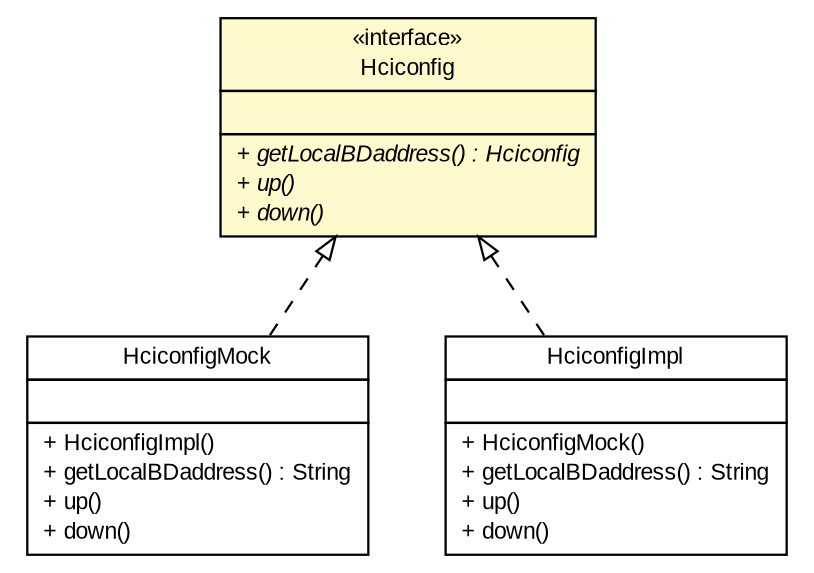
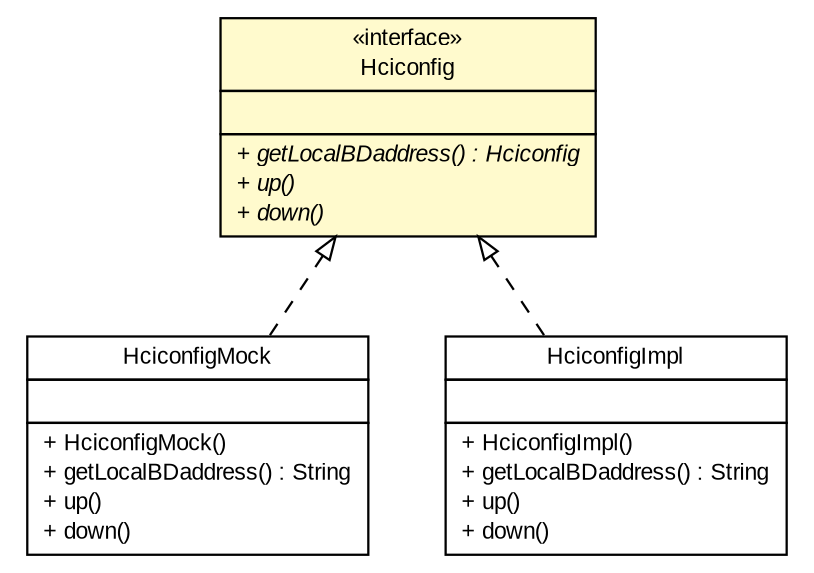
(130, 443) -> (135, 443)
(554, 443) -> (548, 443)
